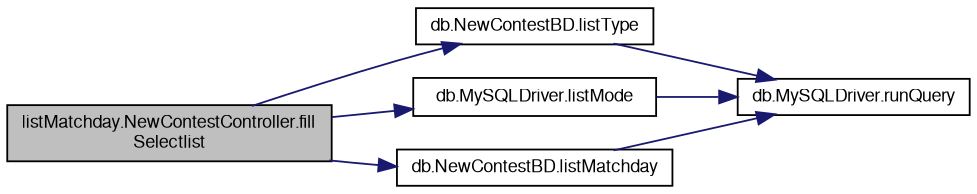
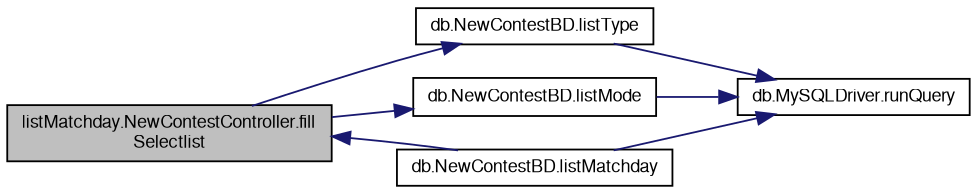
(535, 97) -> (535, 97)
(354, 163) -> (404, 144)
